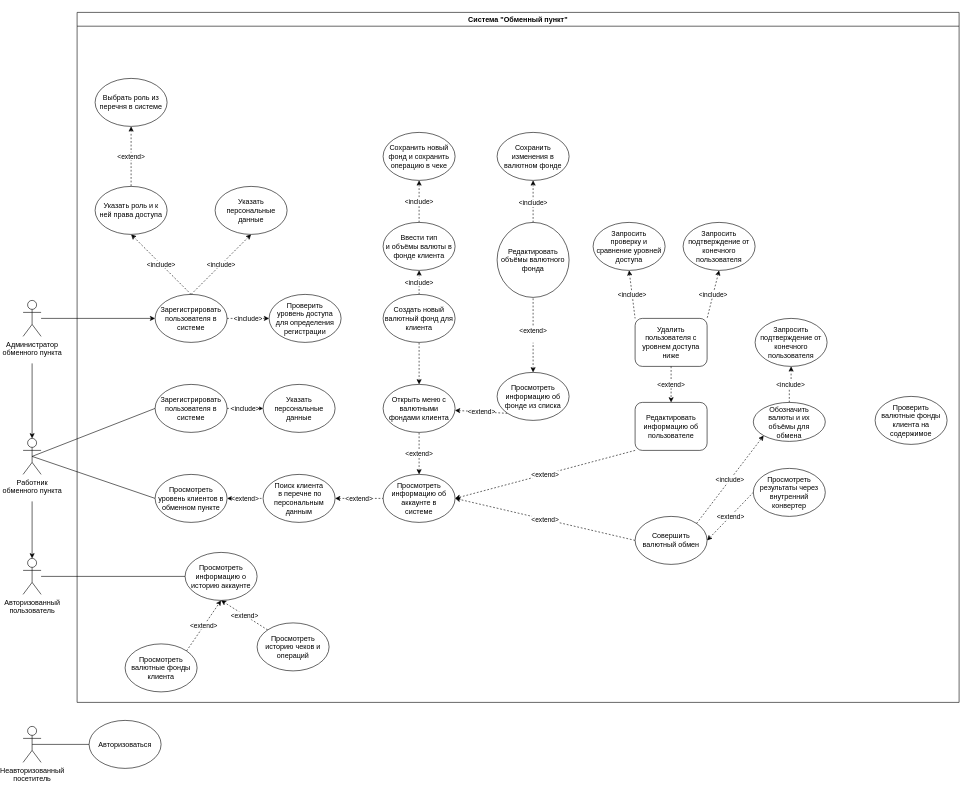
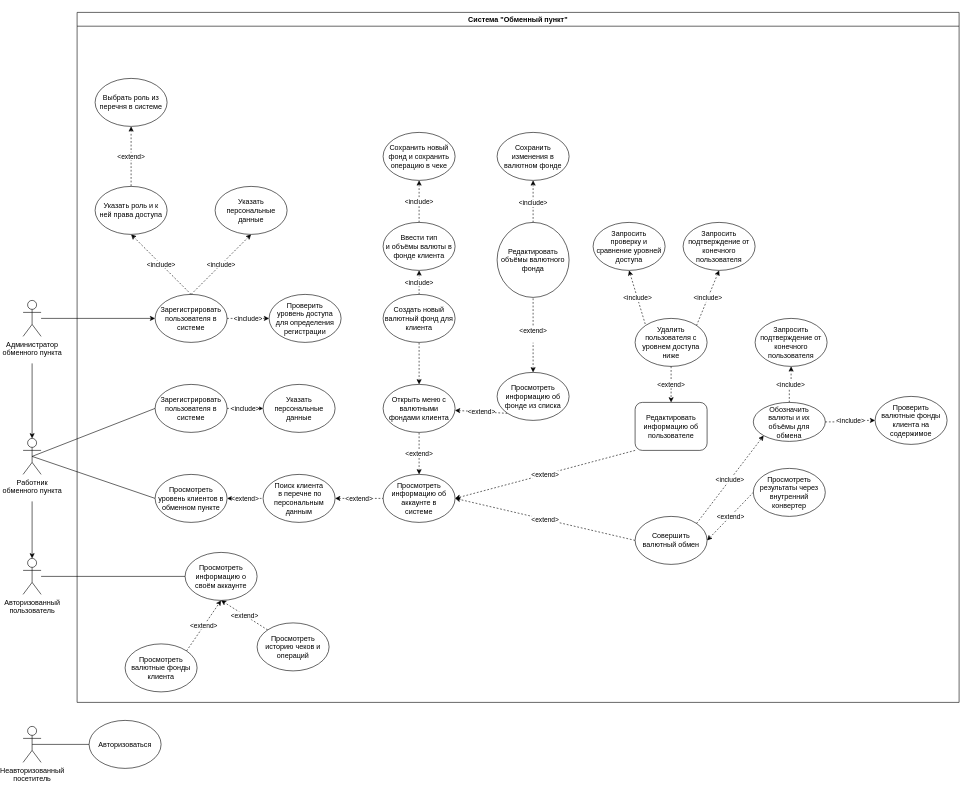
(671, 342) -> (671, 342)
none -> (852, 420)
(221, 576) -> (221, 576)
